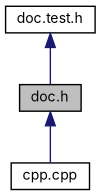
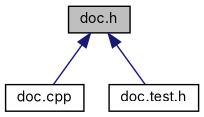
(50, 66) -> (131, 65)
(50, 176) -> (45, 98)
